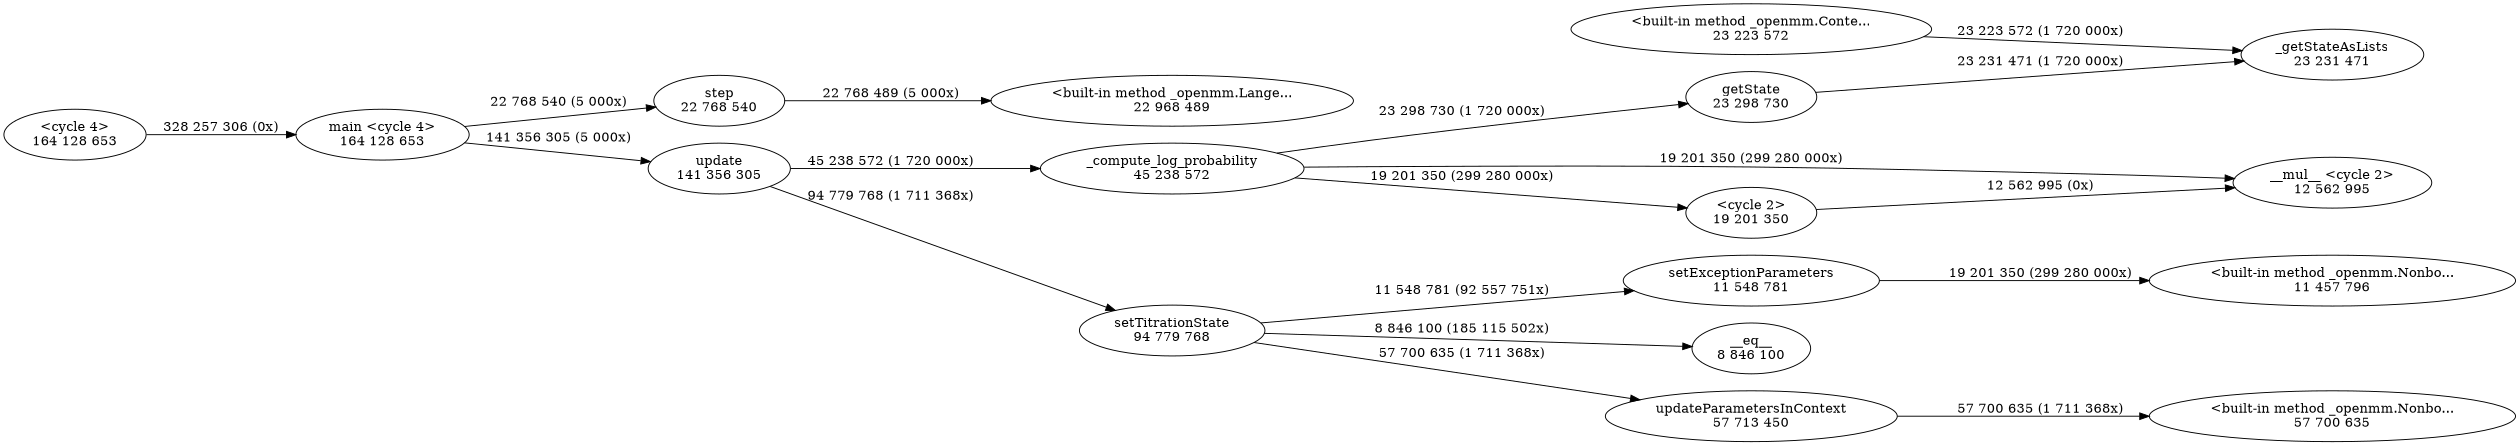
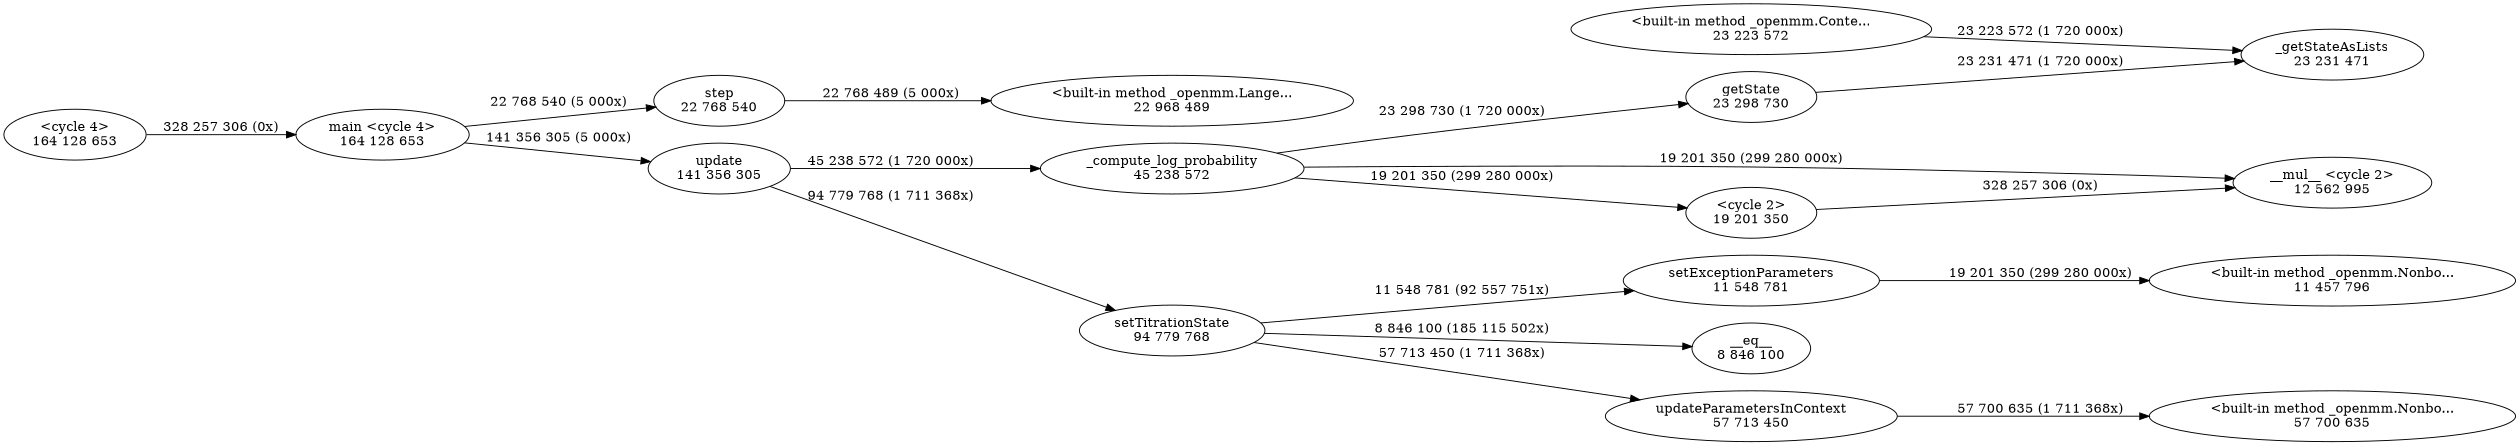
(2040, 186) -> (2040, 186)
(1462, 354) -> (1462, 354)
